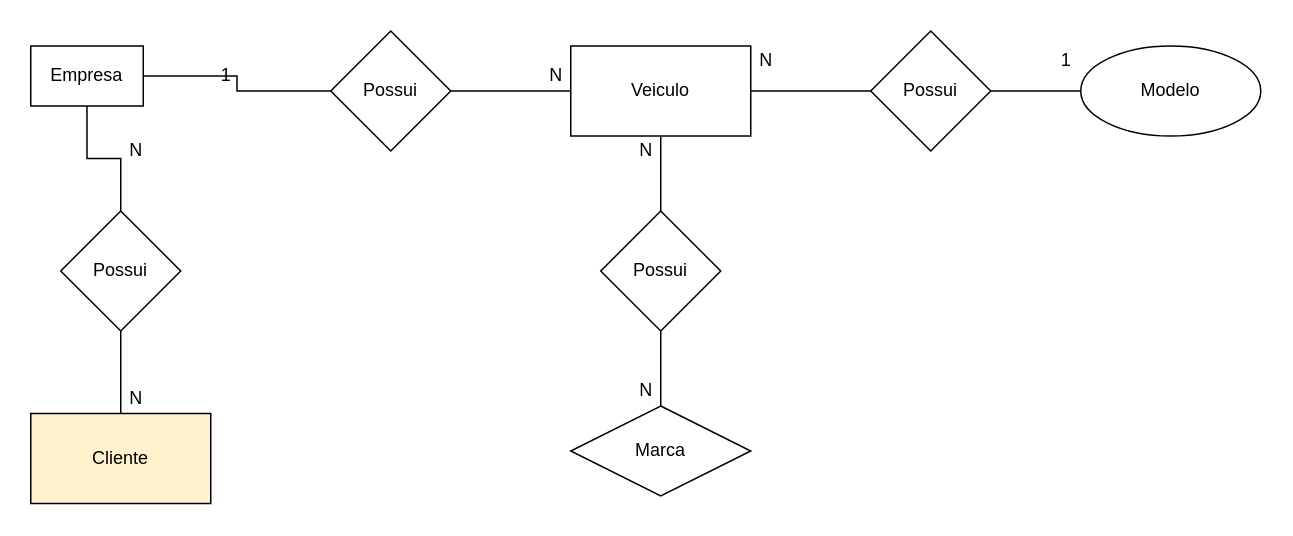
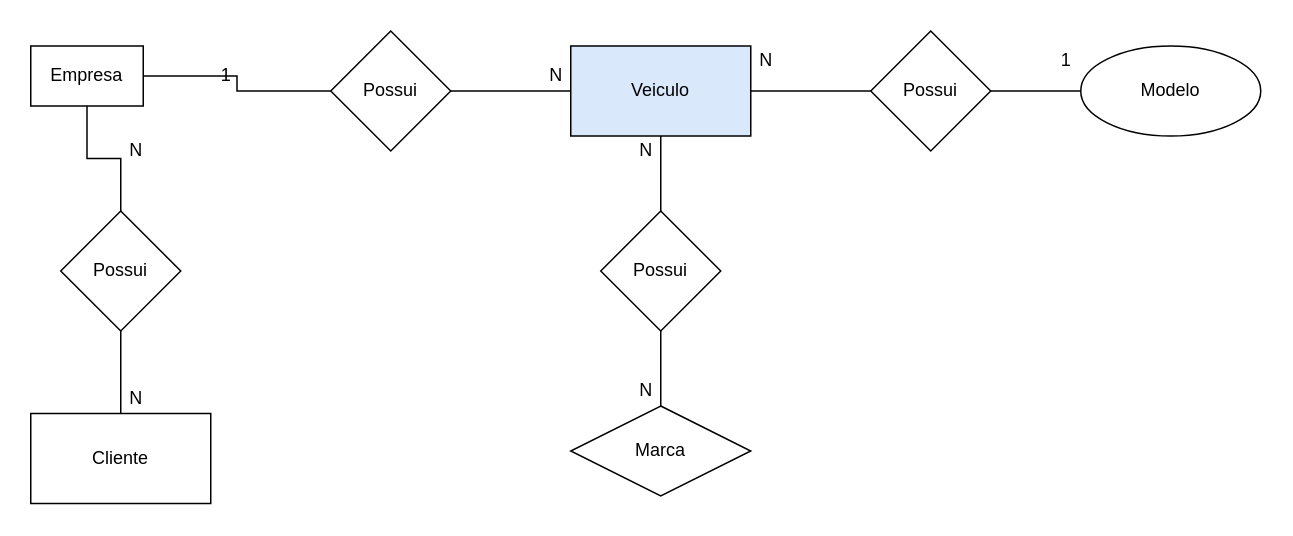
(661, 91) -> (661, 91)
(121, 458) -> (121, 458)
